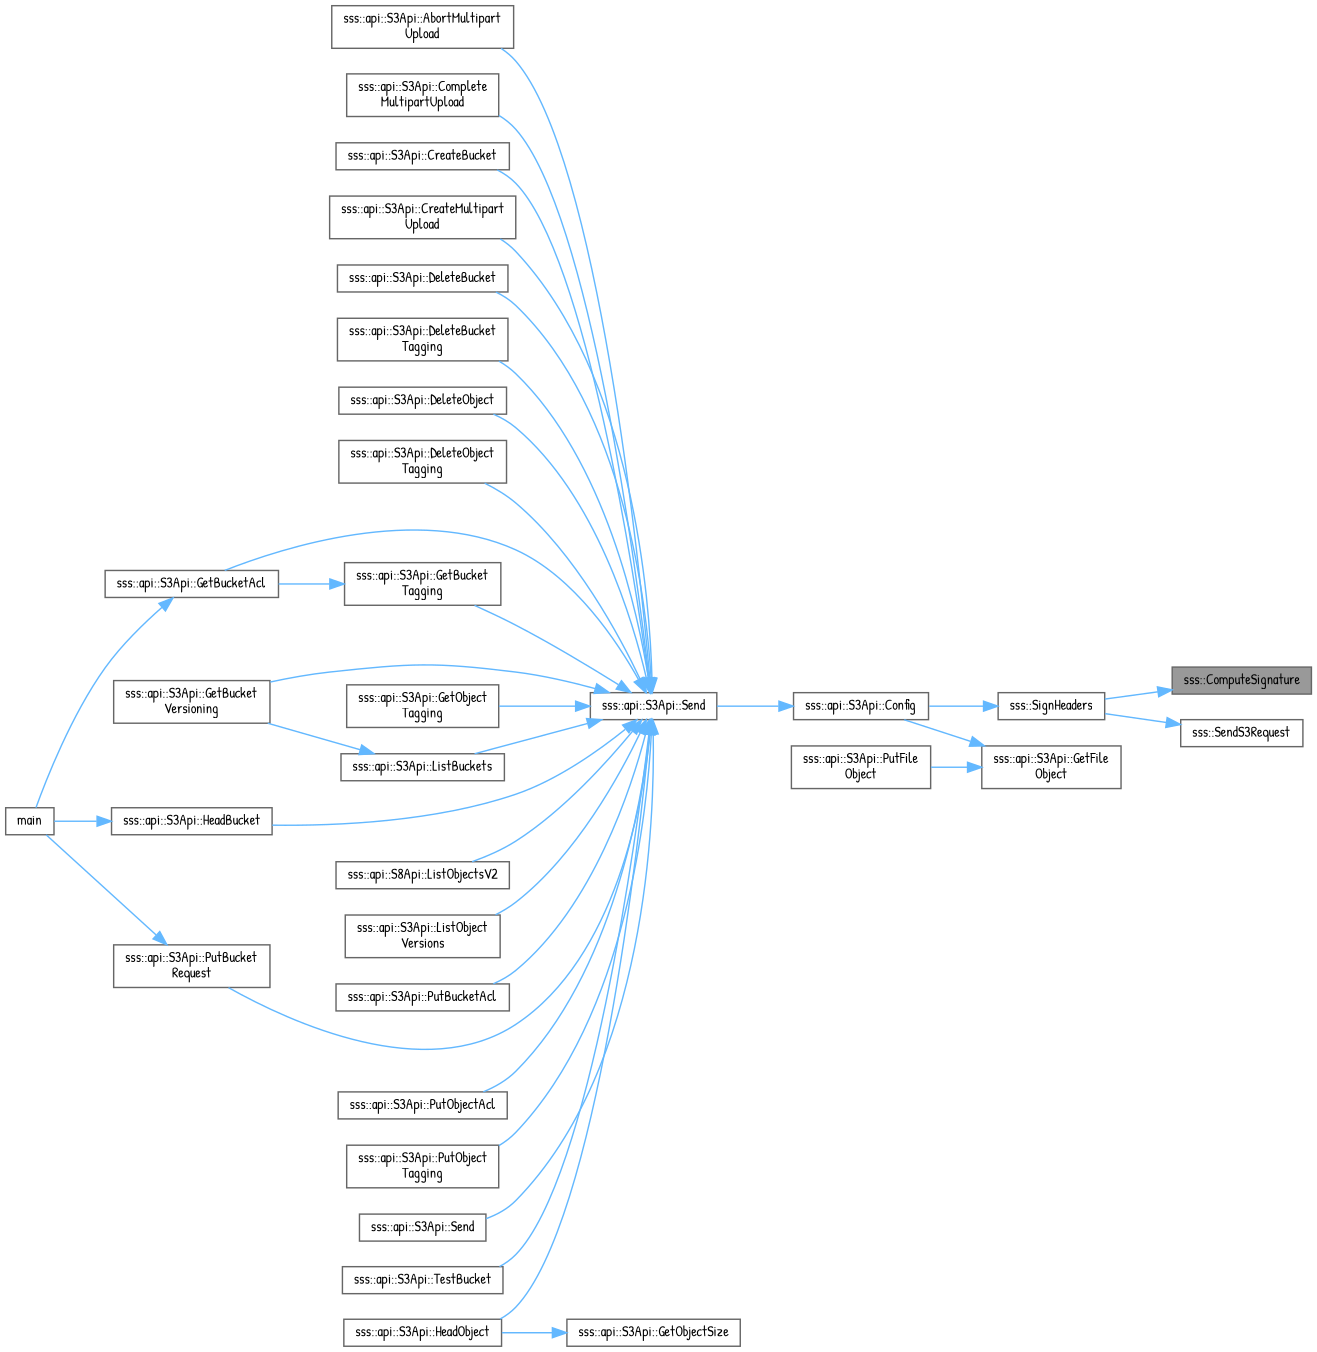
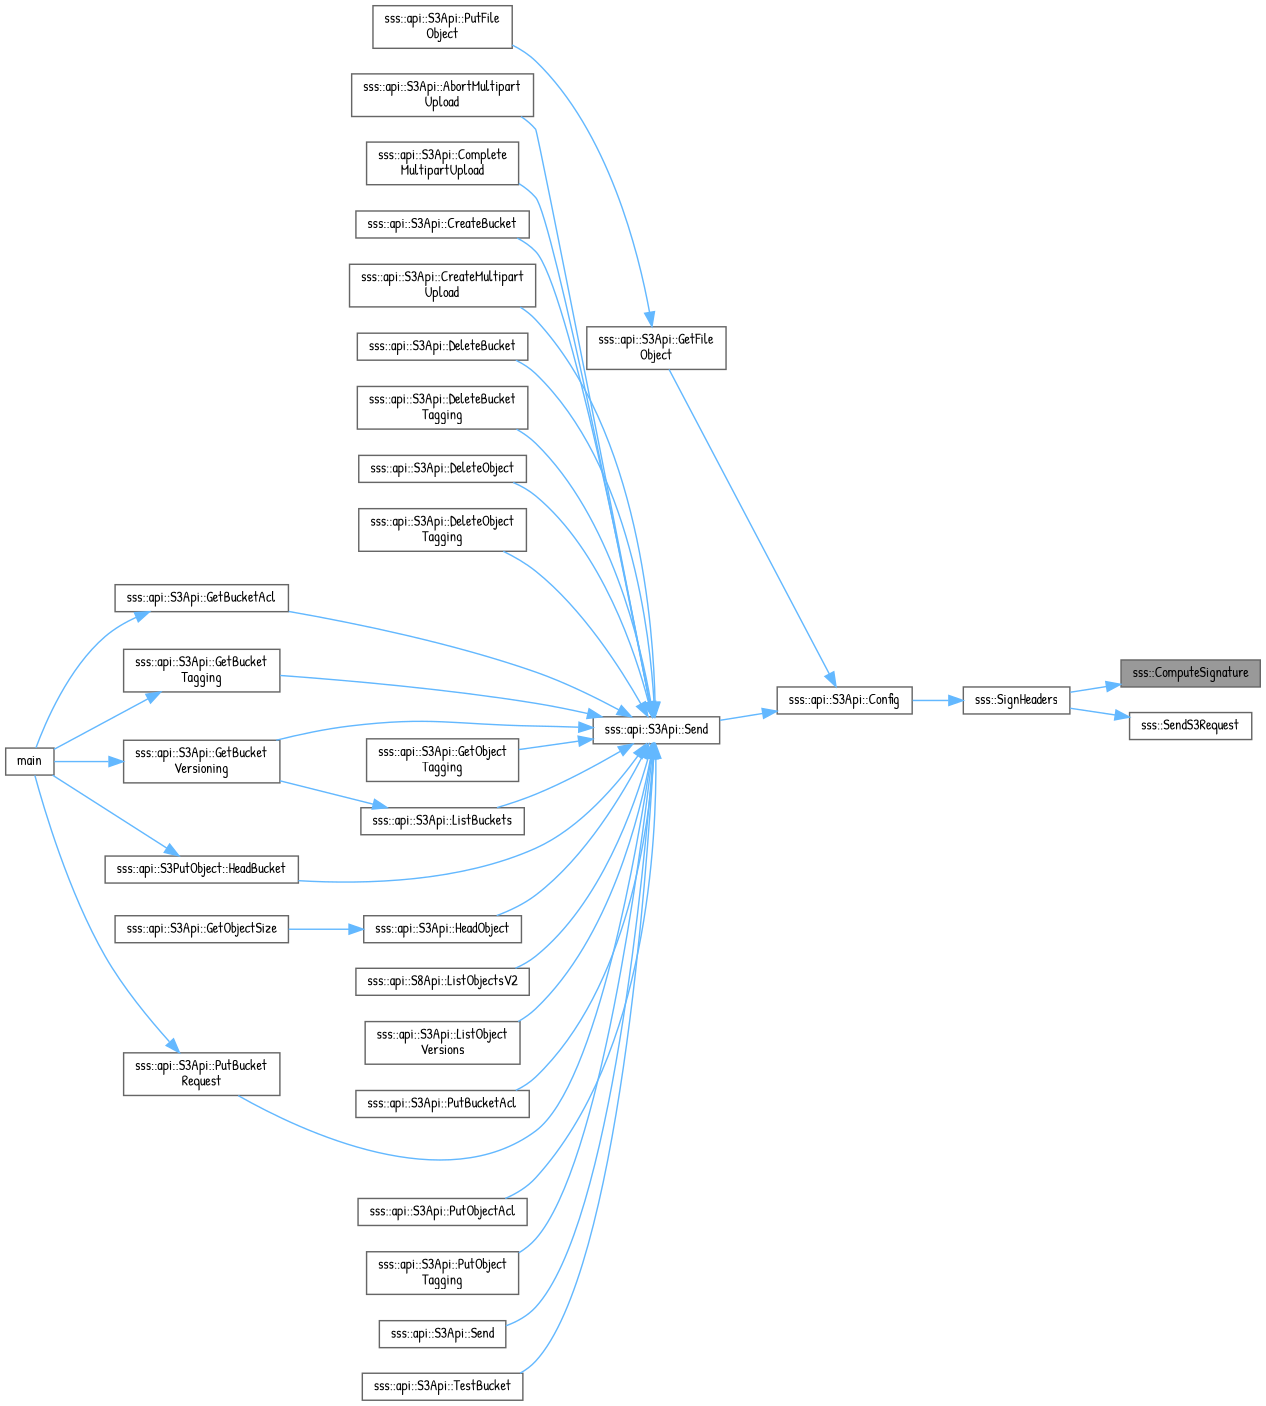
(304, 584) -> (101, 724)
(937, 731) -> (749, 522)
none -> (81, 762)
(192, 821) -> (202, 870)
(527, 1333) -> (319, 929)
